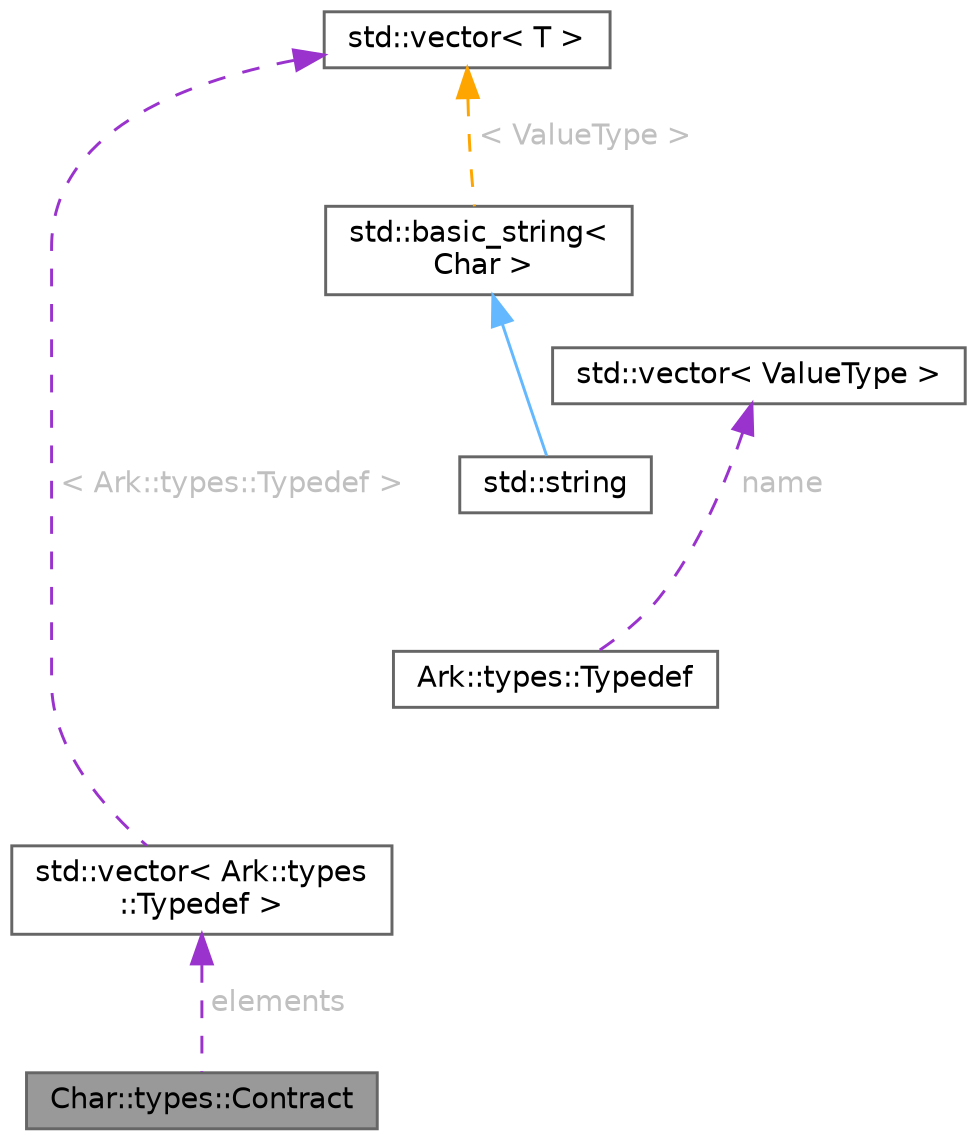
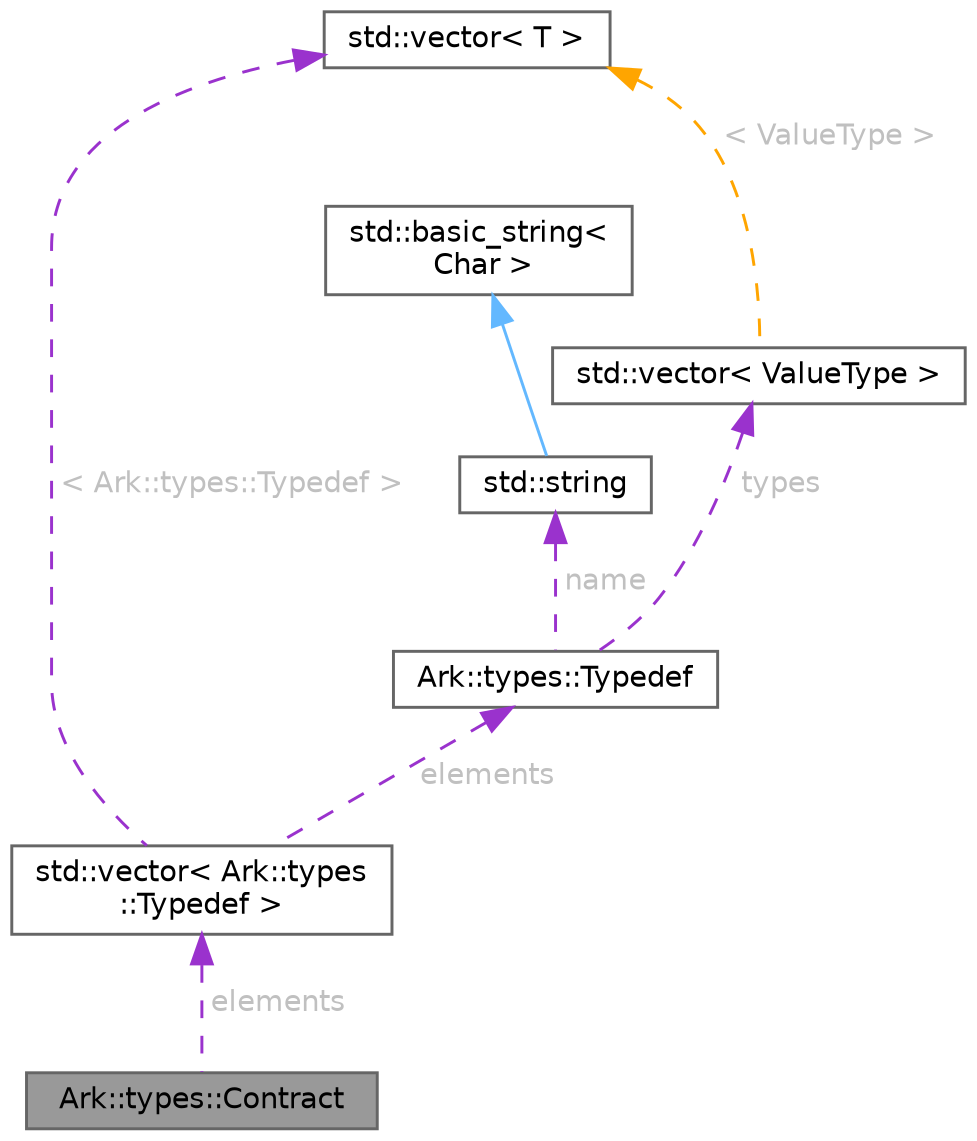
(470, 153) -> (736, 194)
(778, 485) -> (778, 485)
none -> (556, 597)
none -> (380, 784)
(202, 1101) -> (202, 1101)
